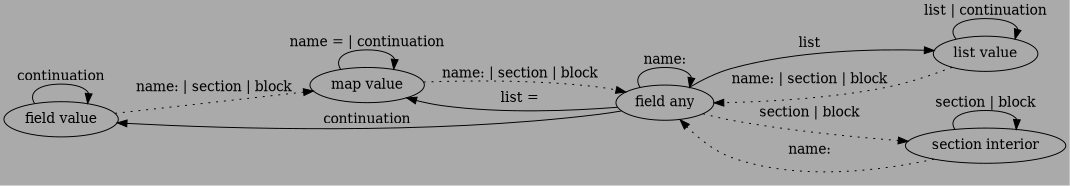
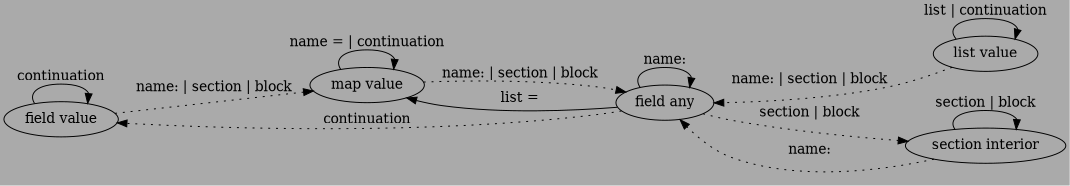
(804, 55) -> none
(375, 128) -> (375, 128)
